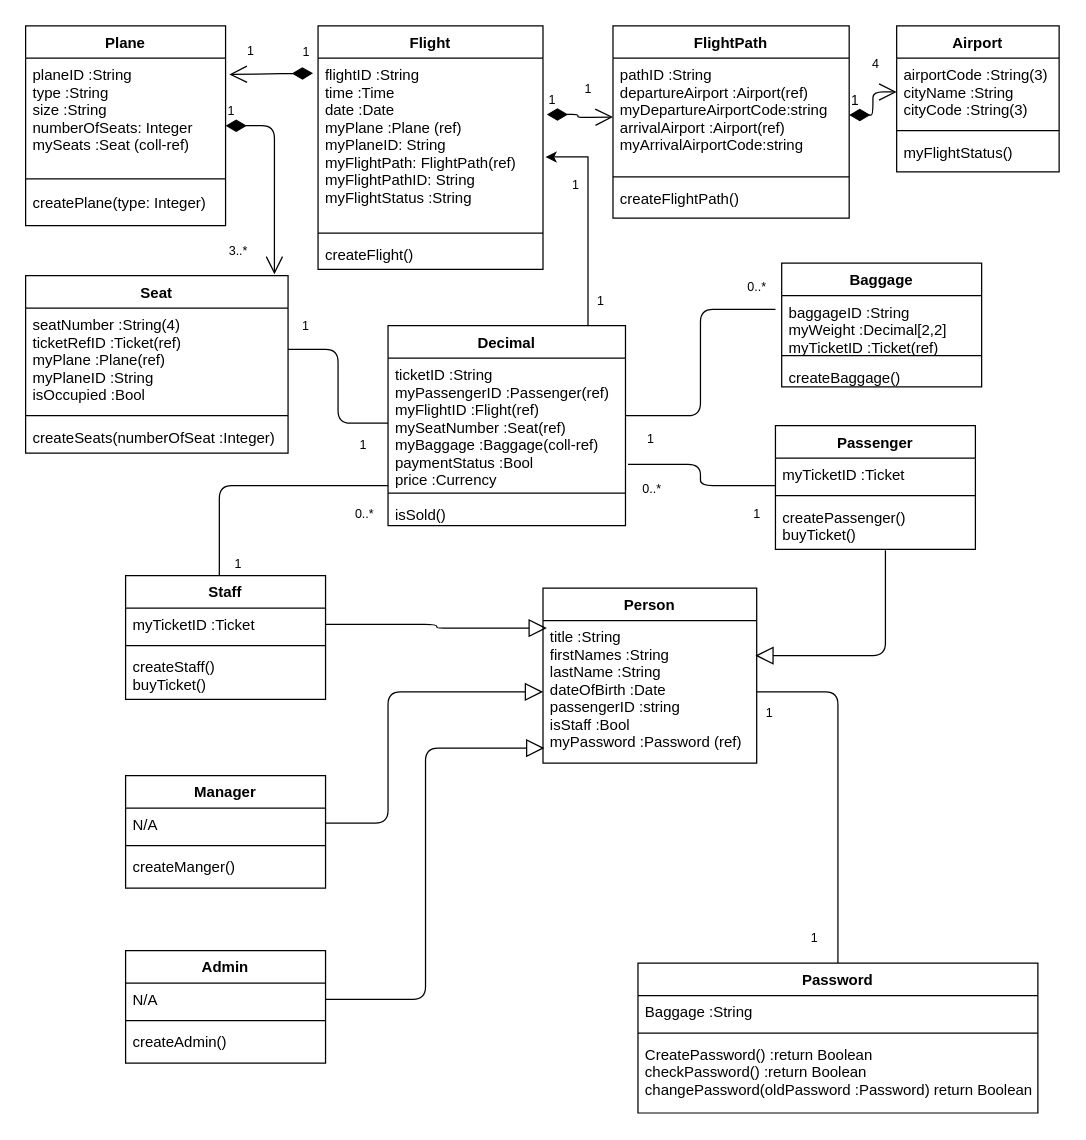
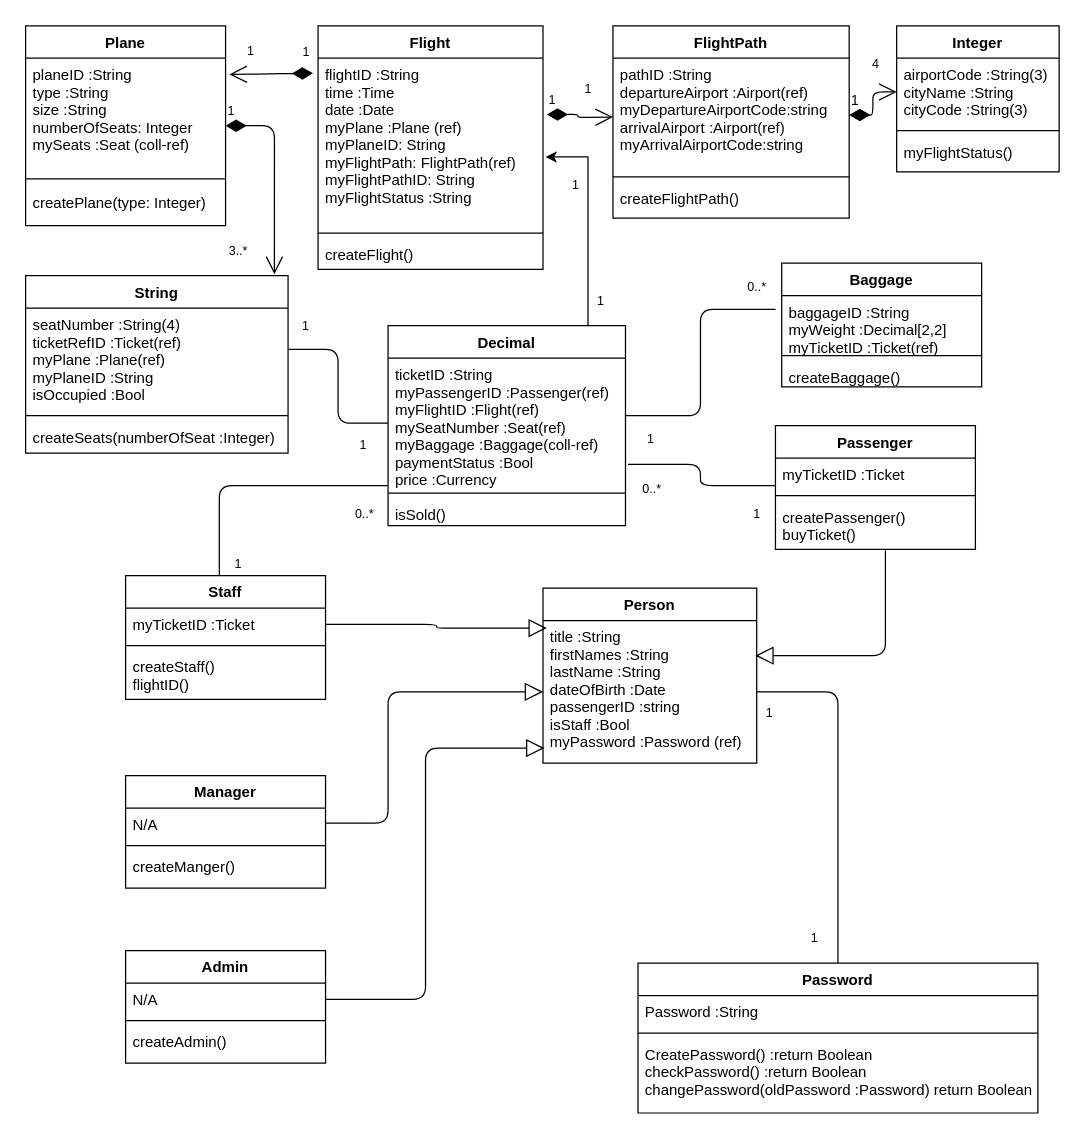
(978, 43) -> (978, 43)
(156, 293) -> (156, 293)
(187, 668) -> (187, 668)
(702, 1013) -> (706, 1013)
